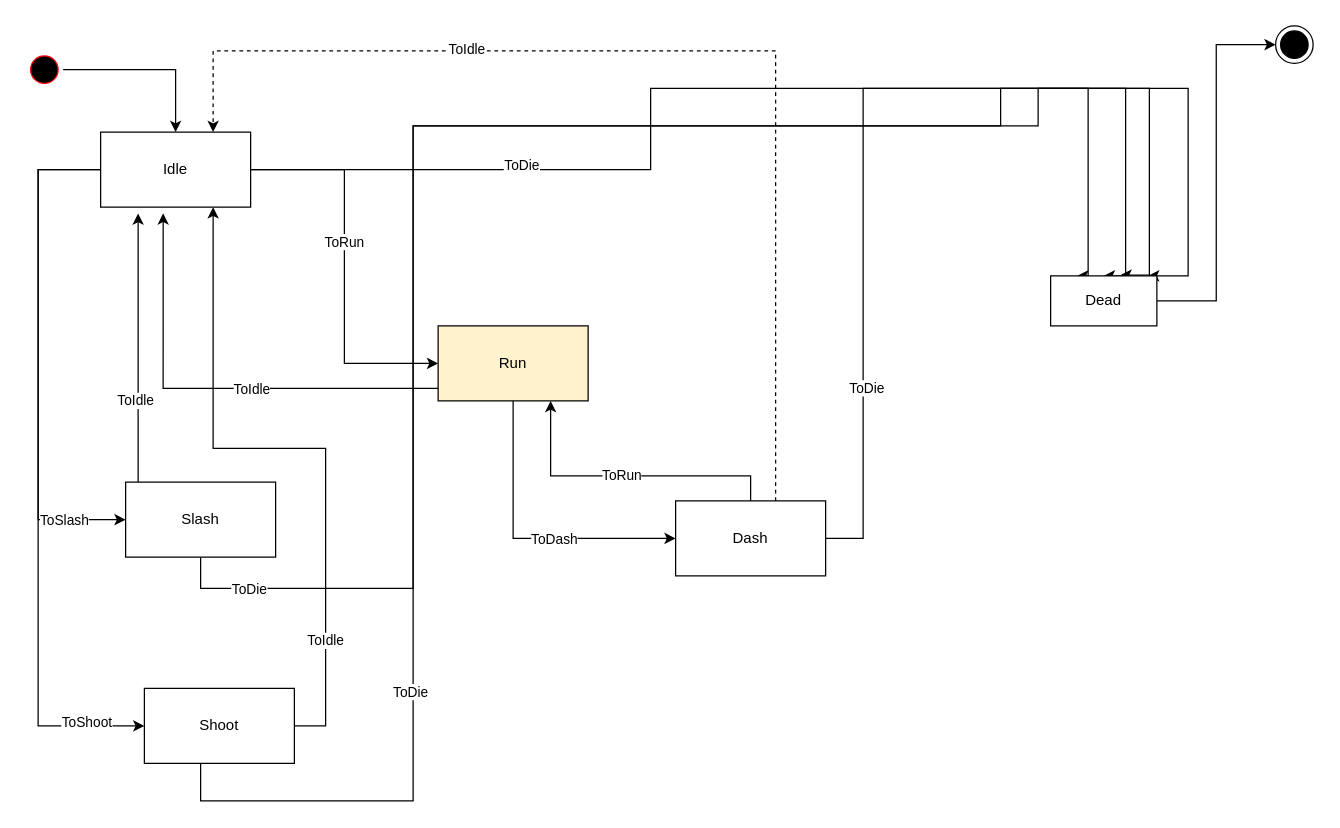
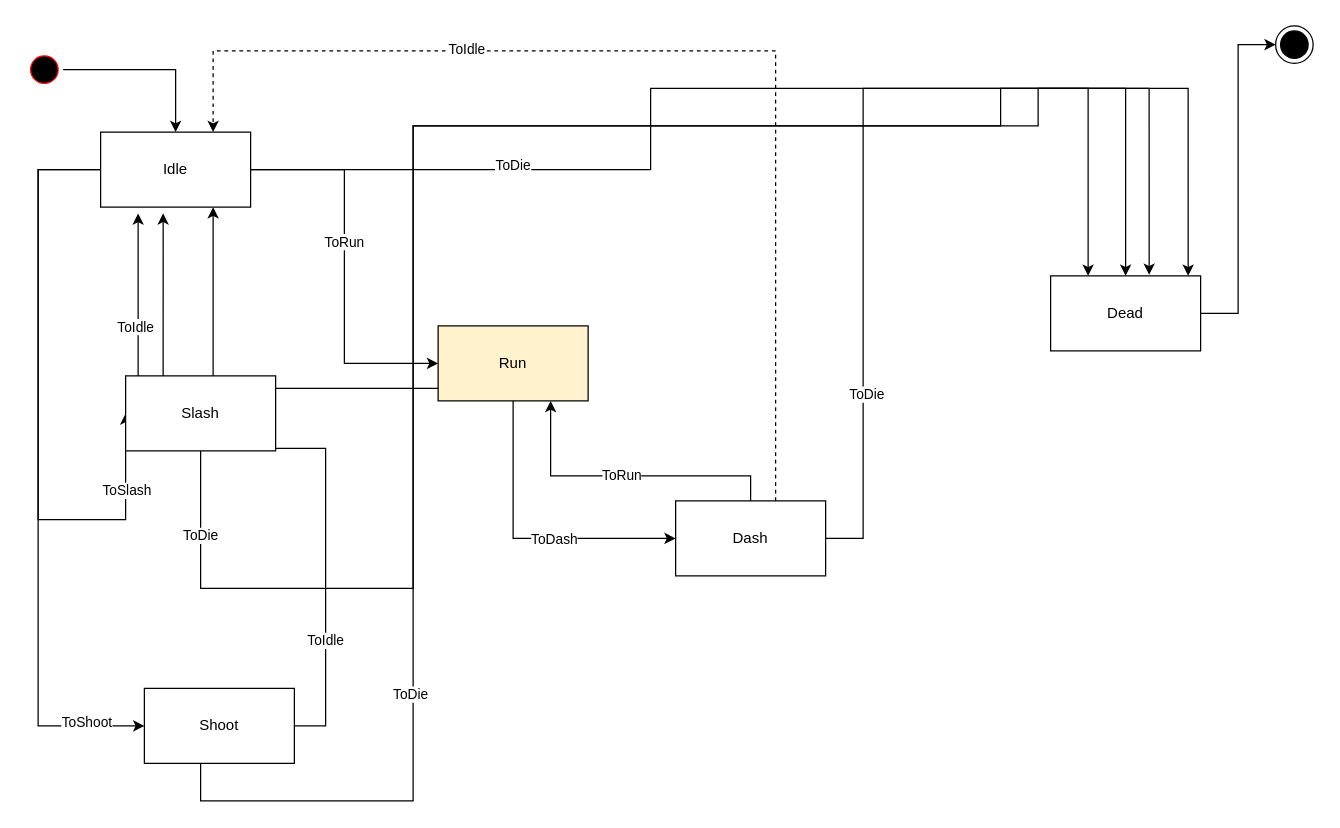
(1104, 301) -> (1126, 313)
(201, 519) -> (201, 413)
